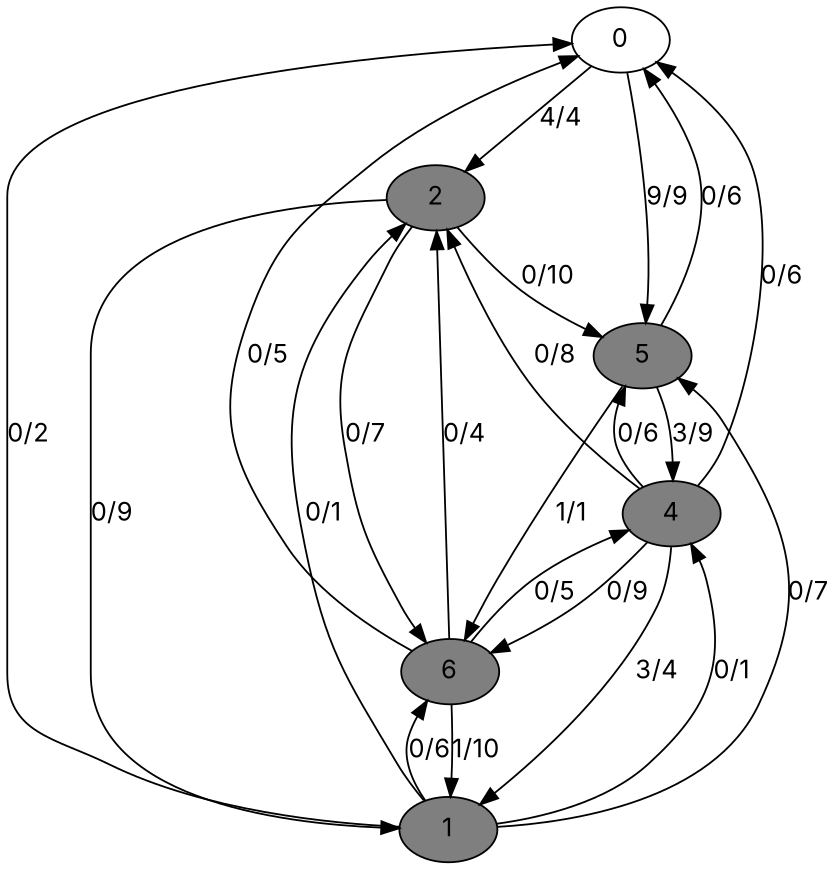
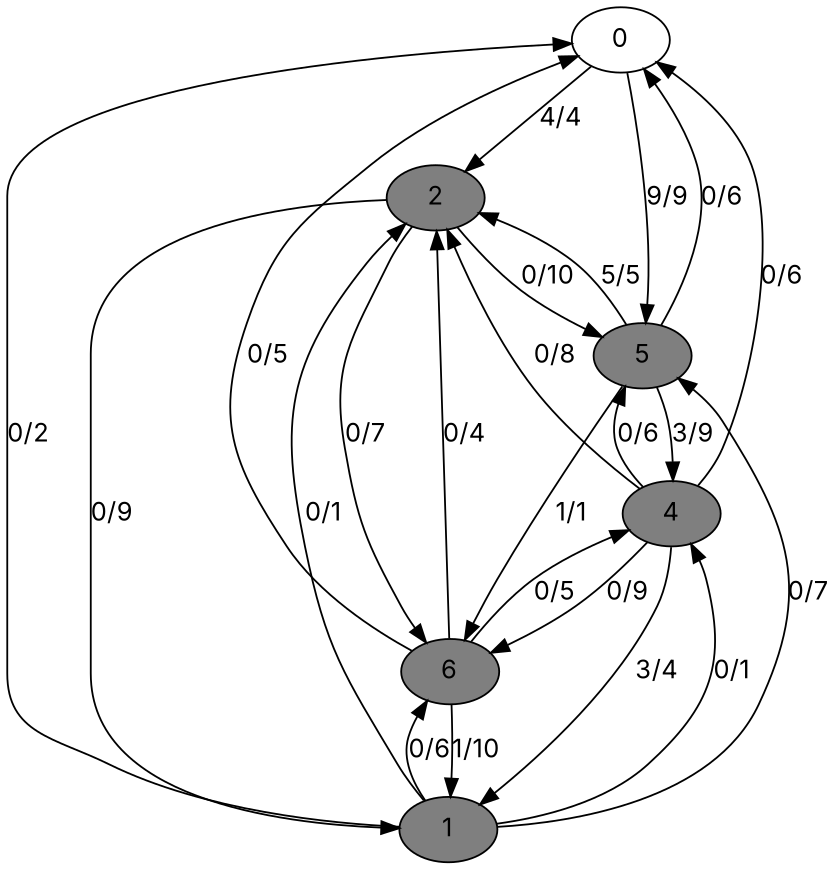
none -> (571, 260)
